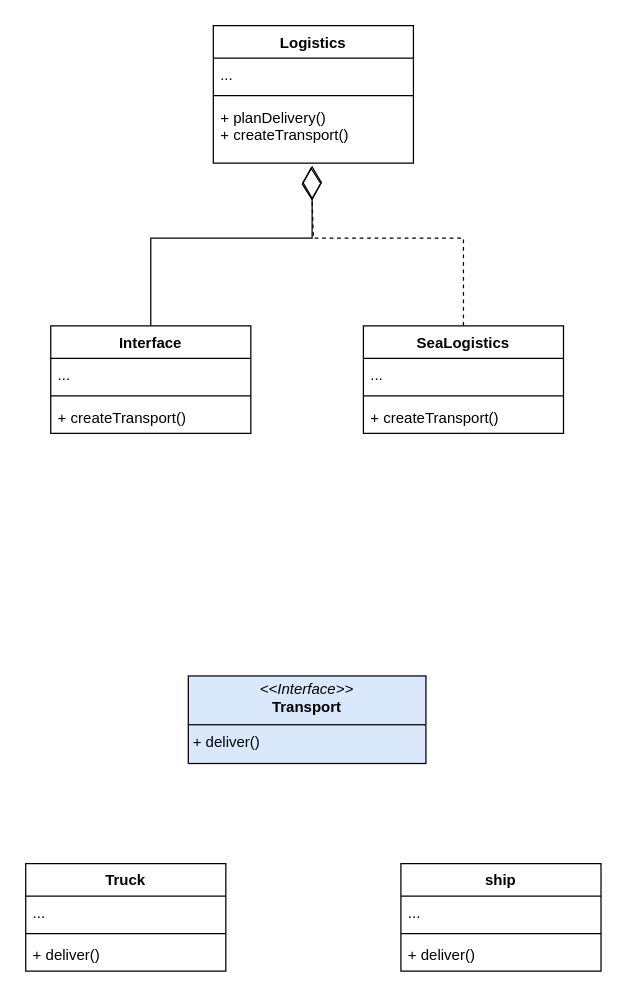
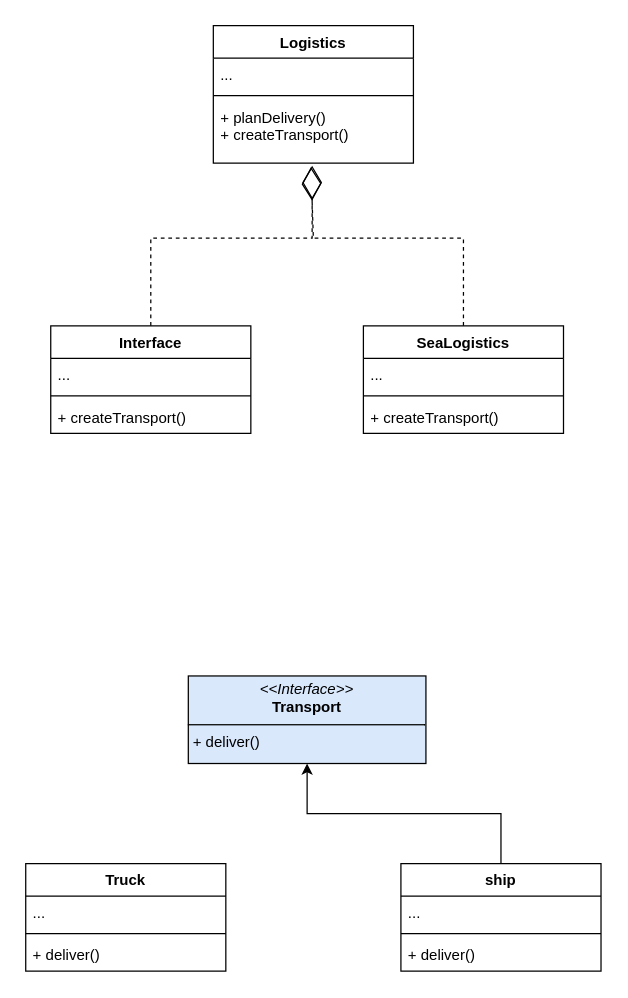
(188, 238) -> (188, 238)
none -> (408, 813)
